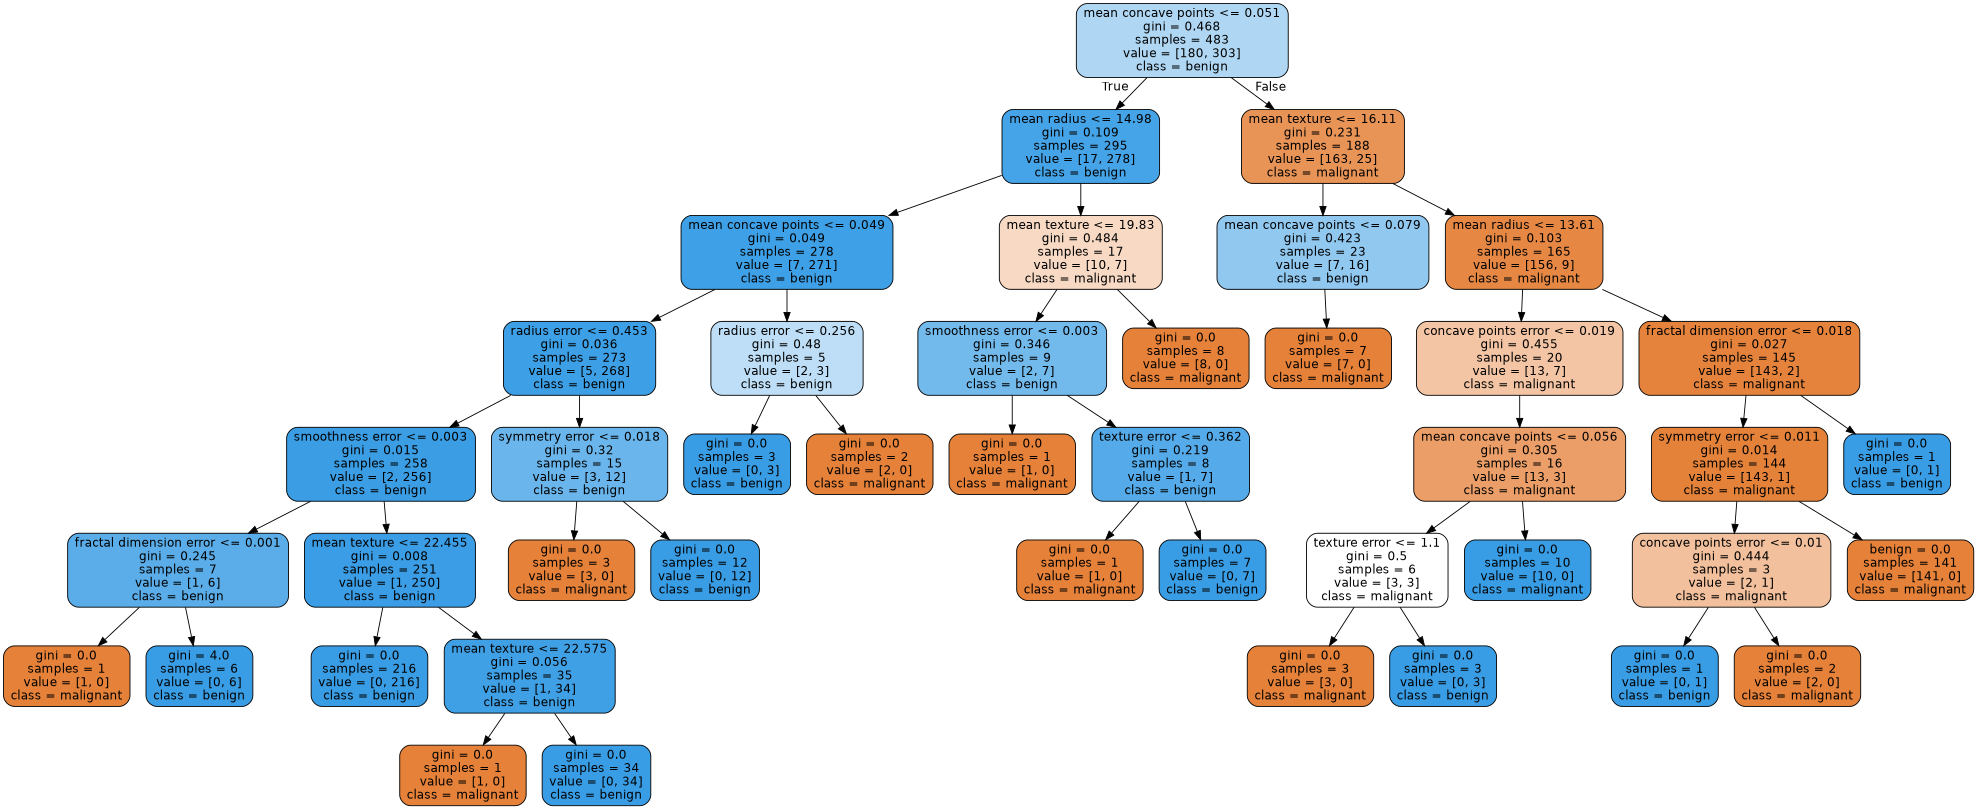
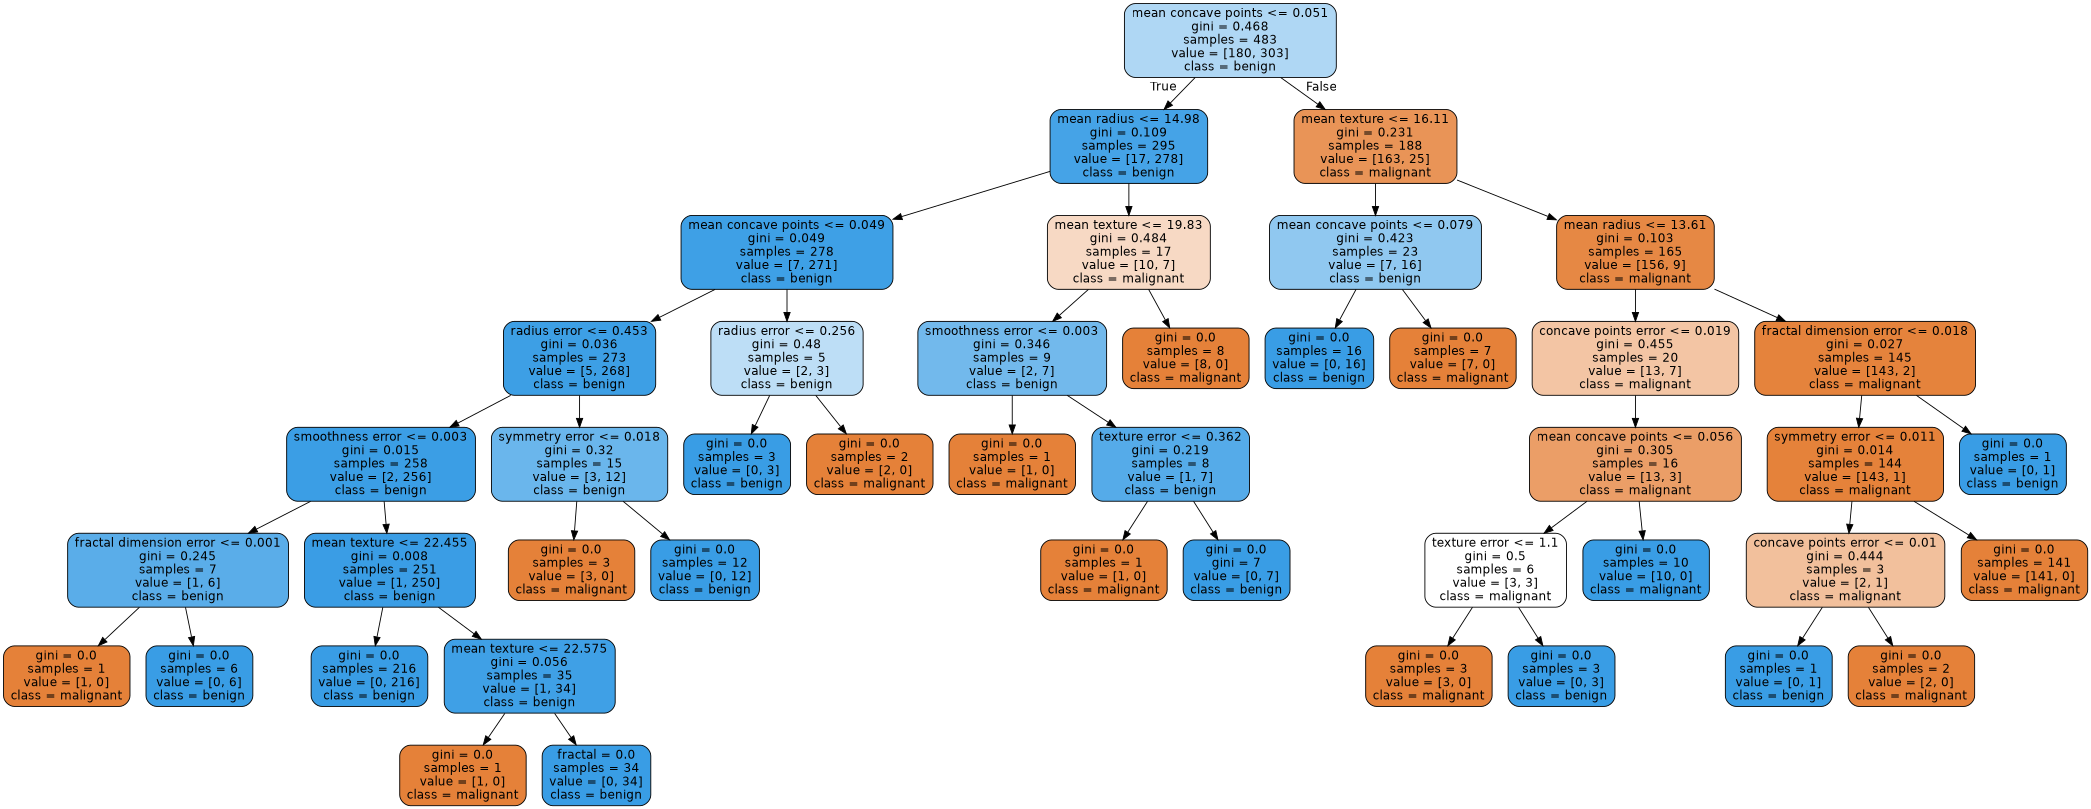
none -> (1319, 358)
(1213, 570) -> (1237, 570)
(1911, 570) -> (2024, 570)
(199, 676) -> (199, 676)
(596, 775) -> (596, 775)
